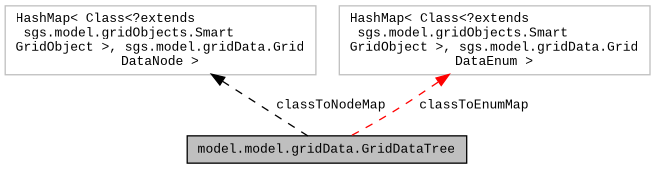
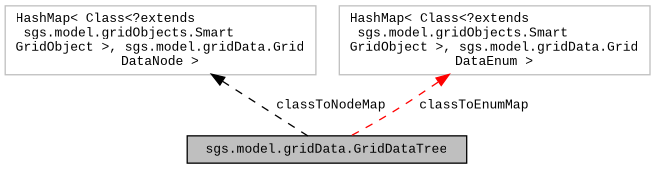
(327, 149) -> (327, 149)
